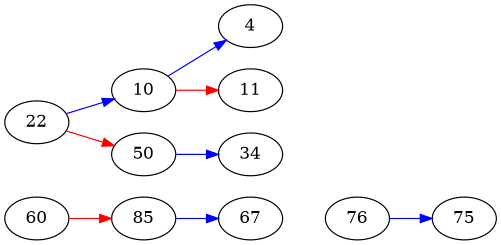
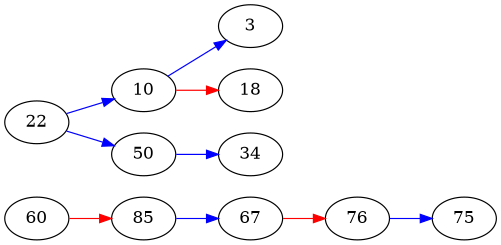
(251, 26) -> (251, 26)
(251, 90) -> (251, 90)
(85, 137) -> (85, 137)
none -> (298, 218)
